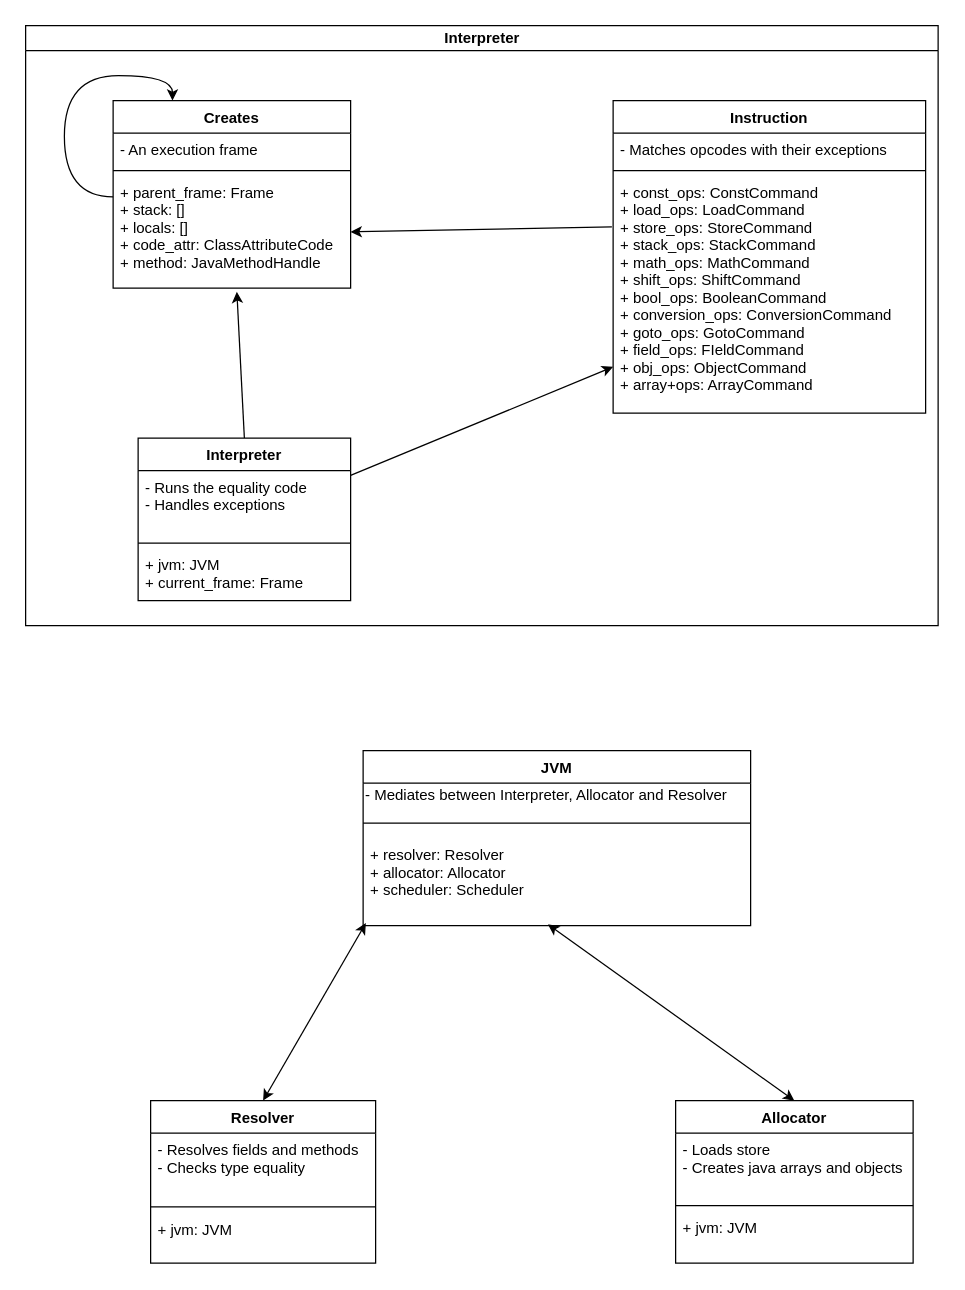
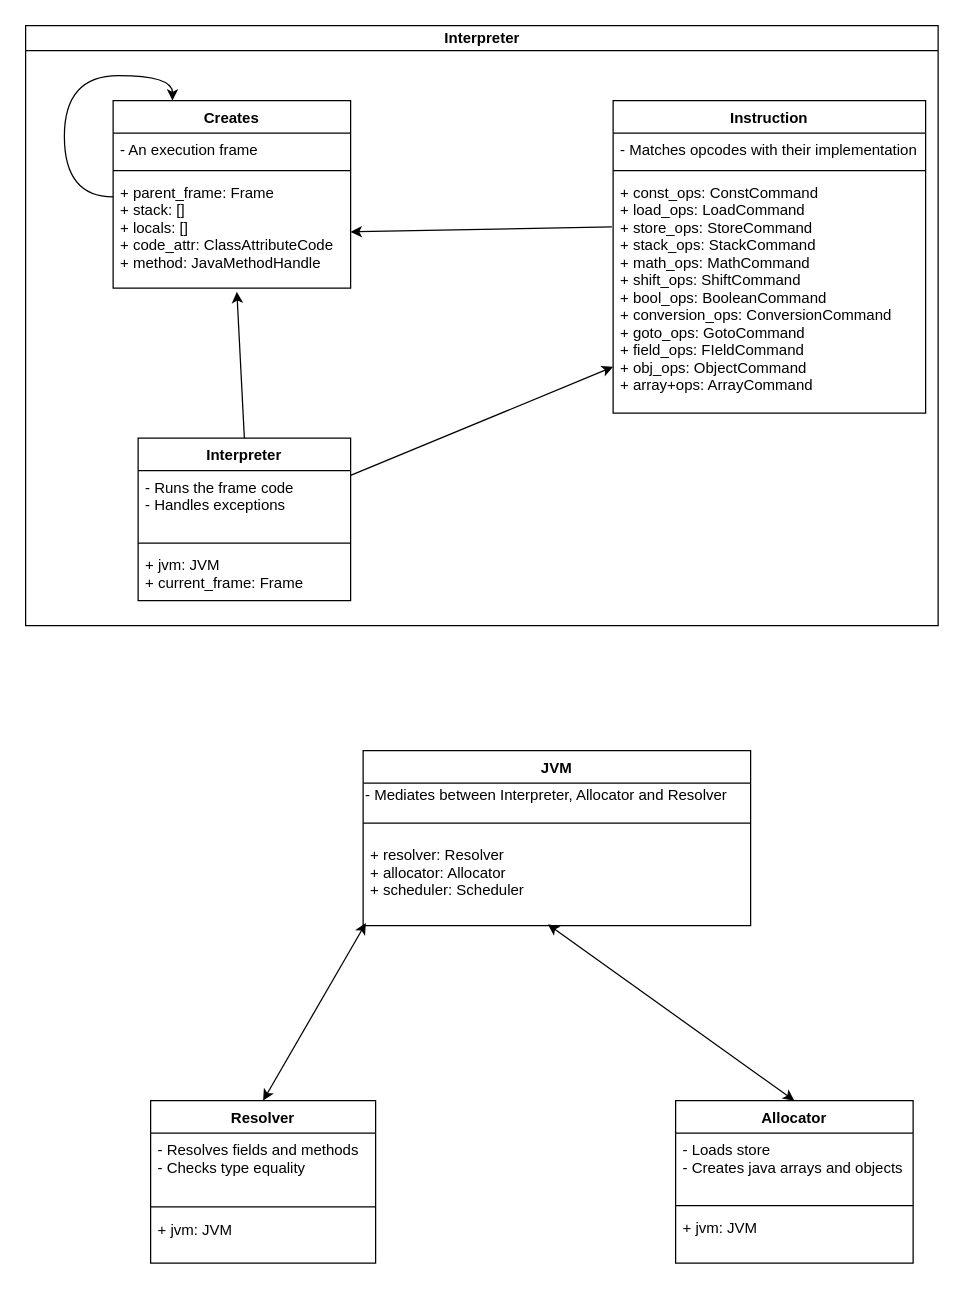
(768, 150) -> (781, 150)
(234, 488) -> (225, 488)
